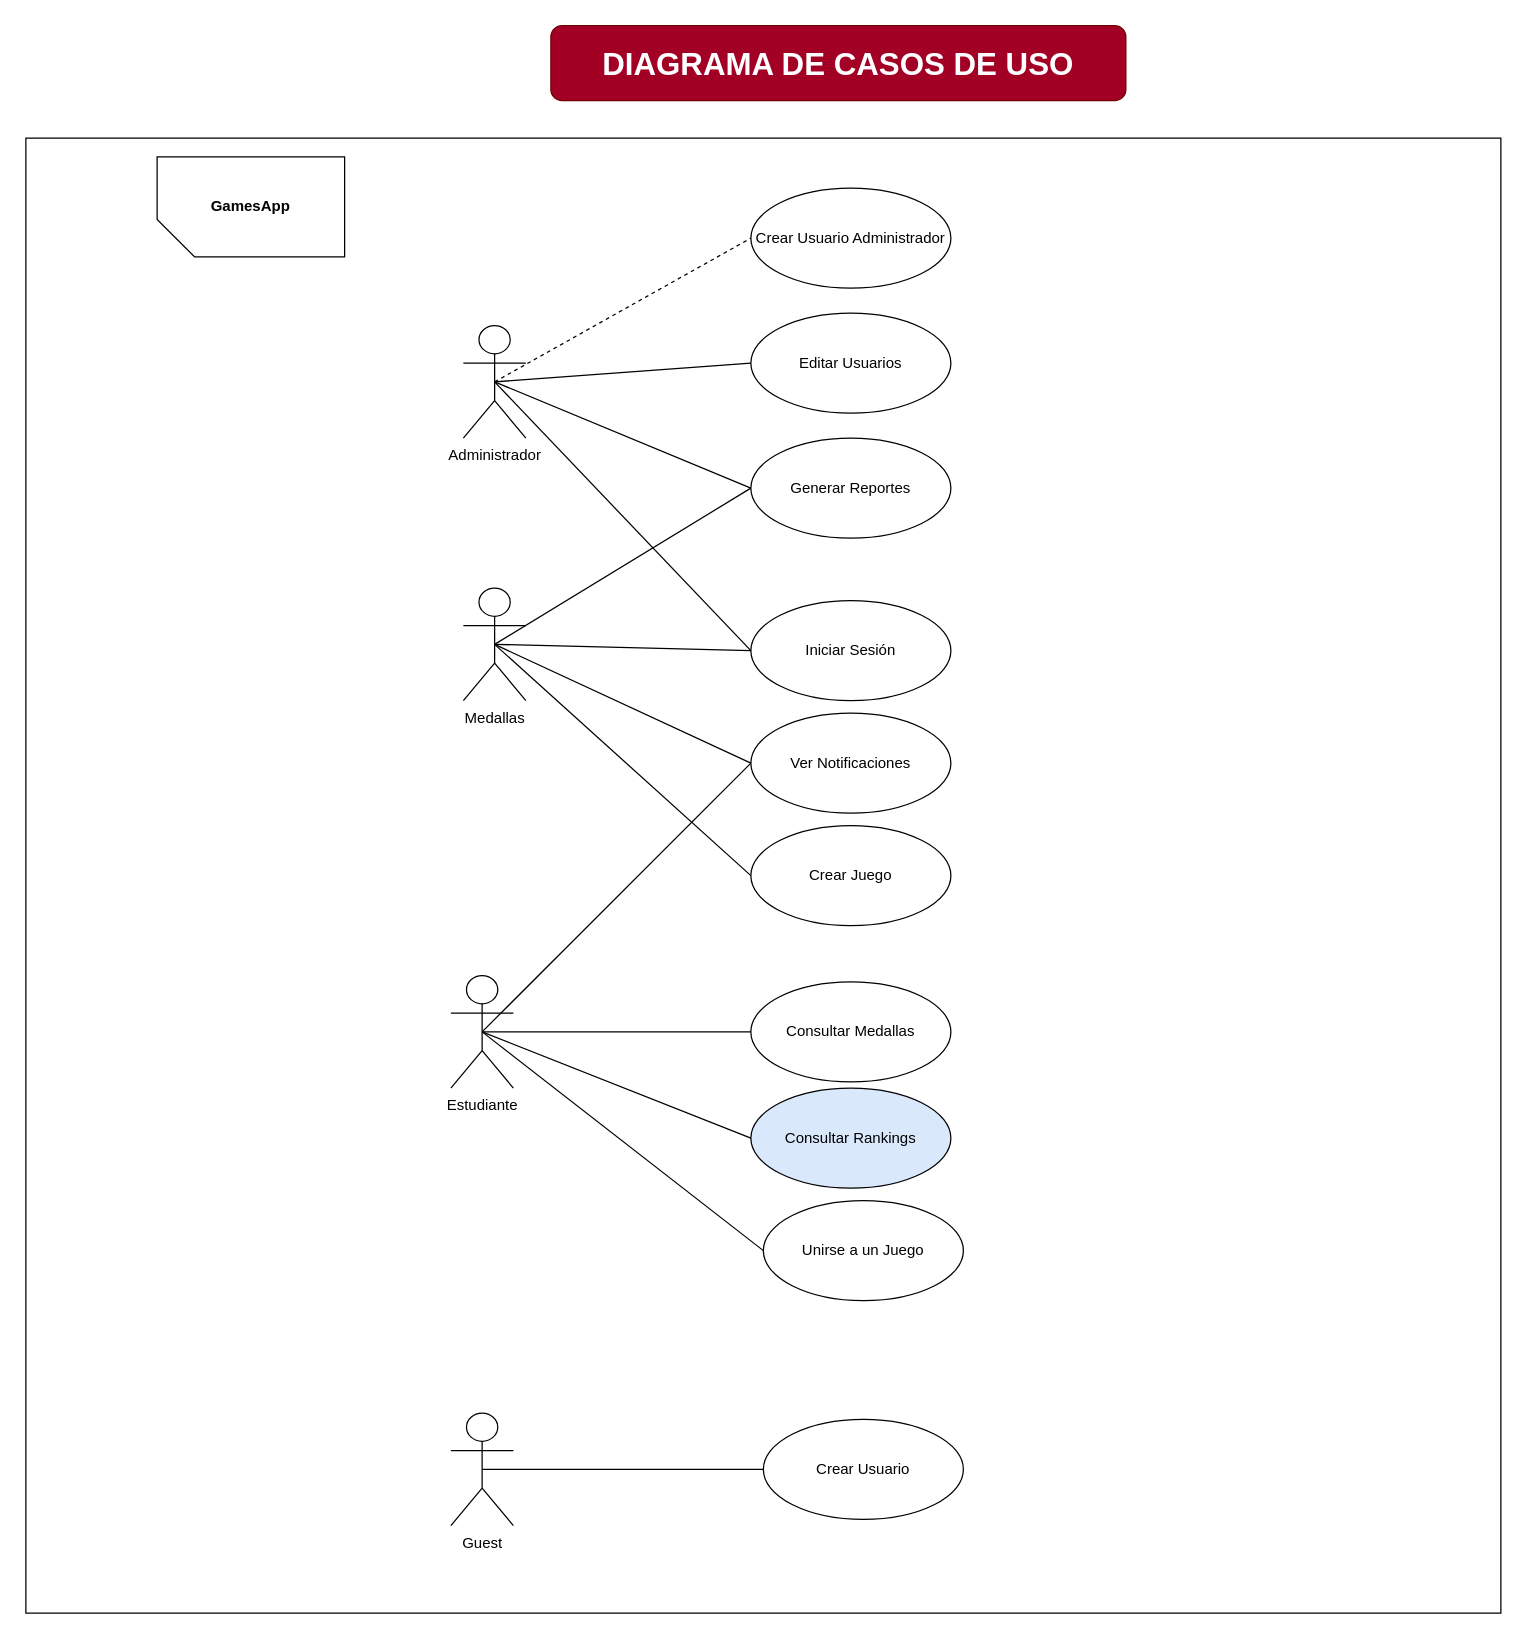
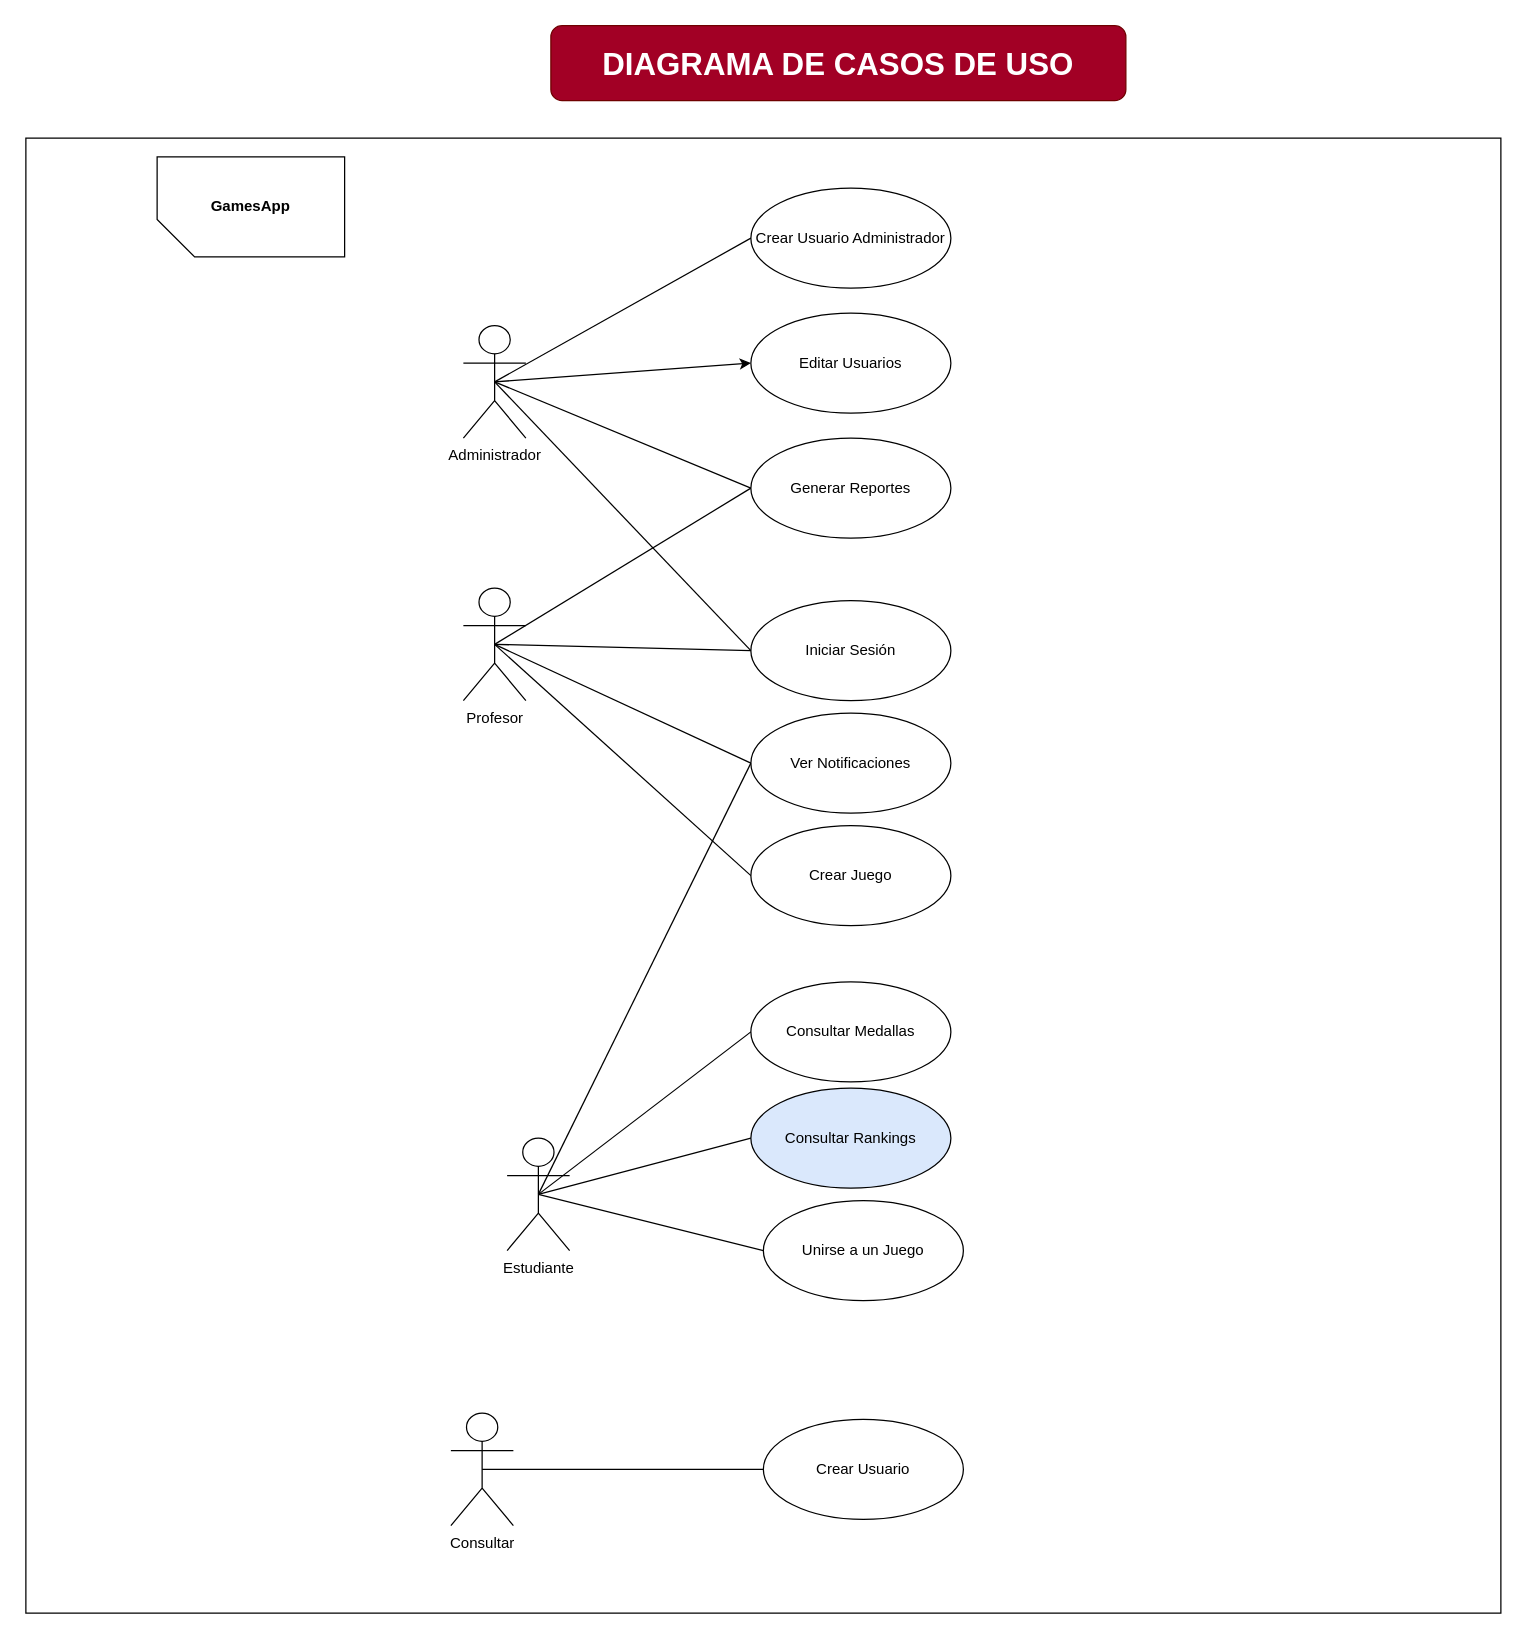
(639, 301) -> (639, 301)
(744, 364) -> (741, 364)
(495, 718) -> (495, 718)
(482, 1032) -> (538, 1194)
(483, 1543) -> (483, 1543)
